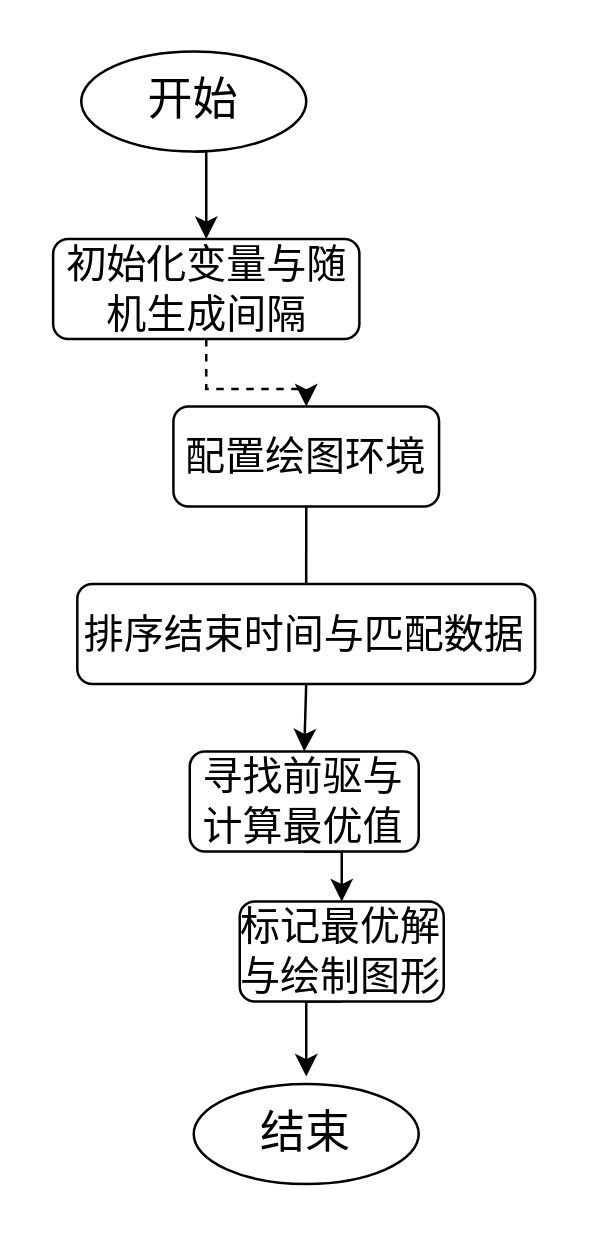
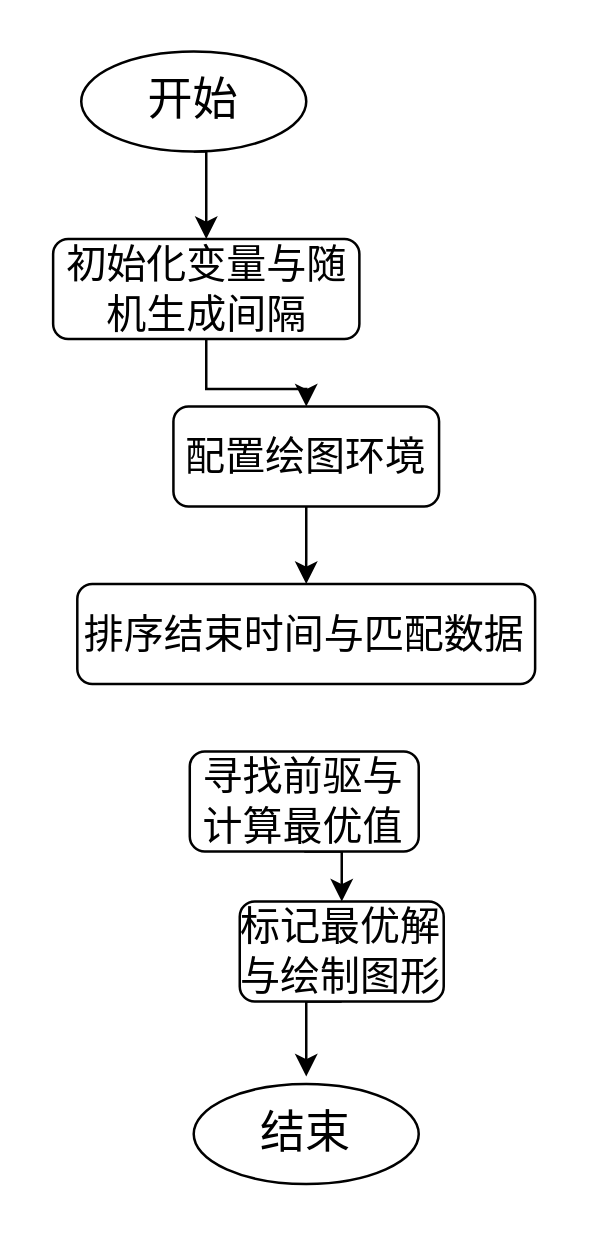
(227, 389) -> (227, 389)
(306, 572) -> (306, 566)
(305, 709) -> none
